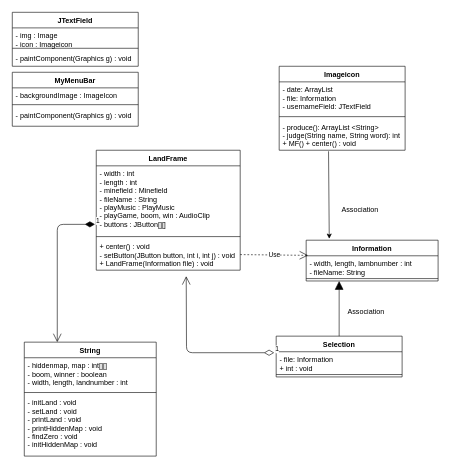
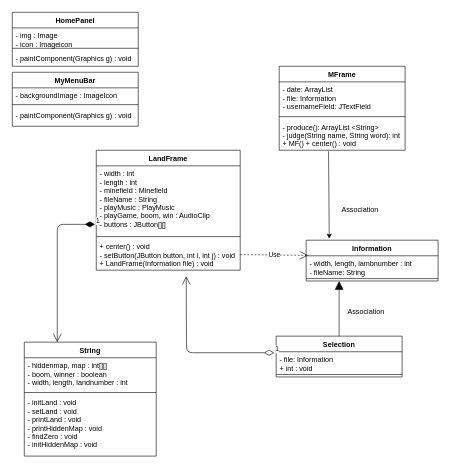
(75, 20) -> (75, 20)
(342, 74) -> (342, 74)
